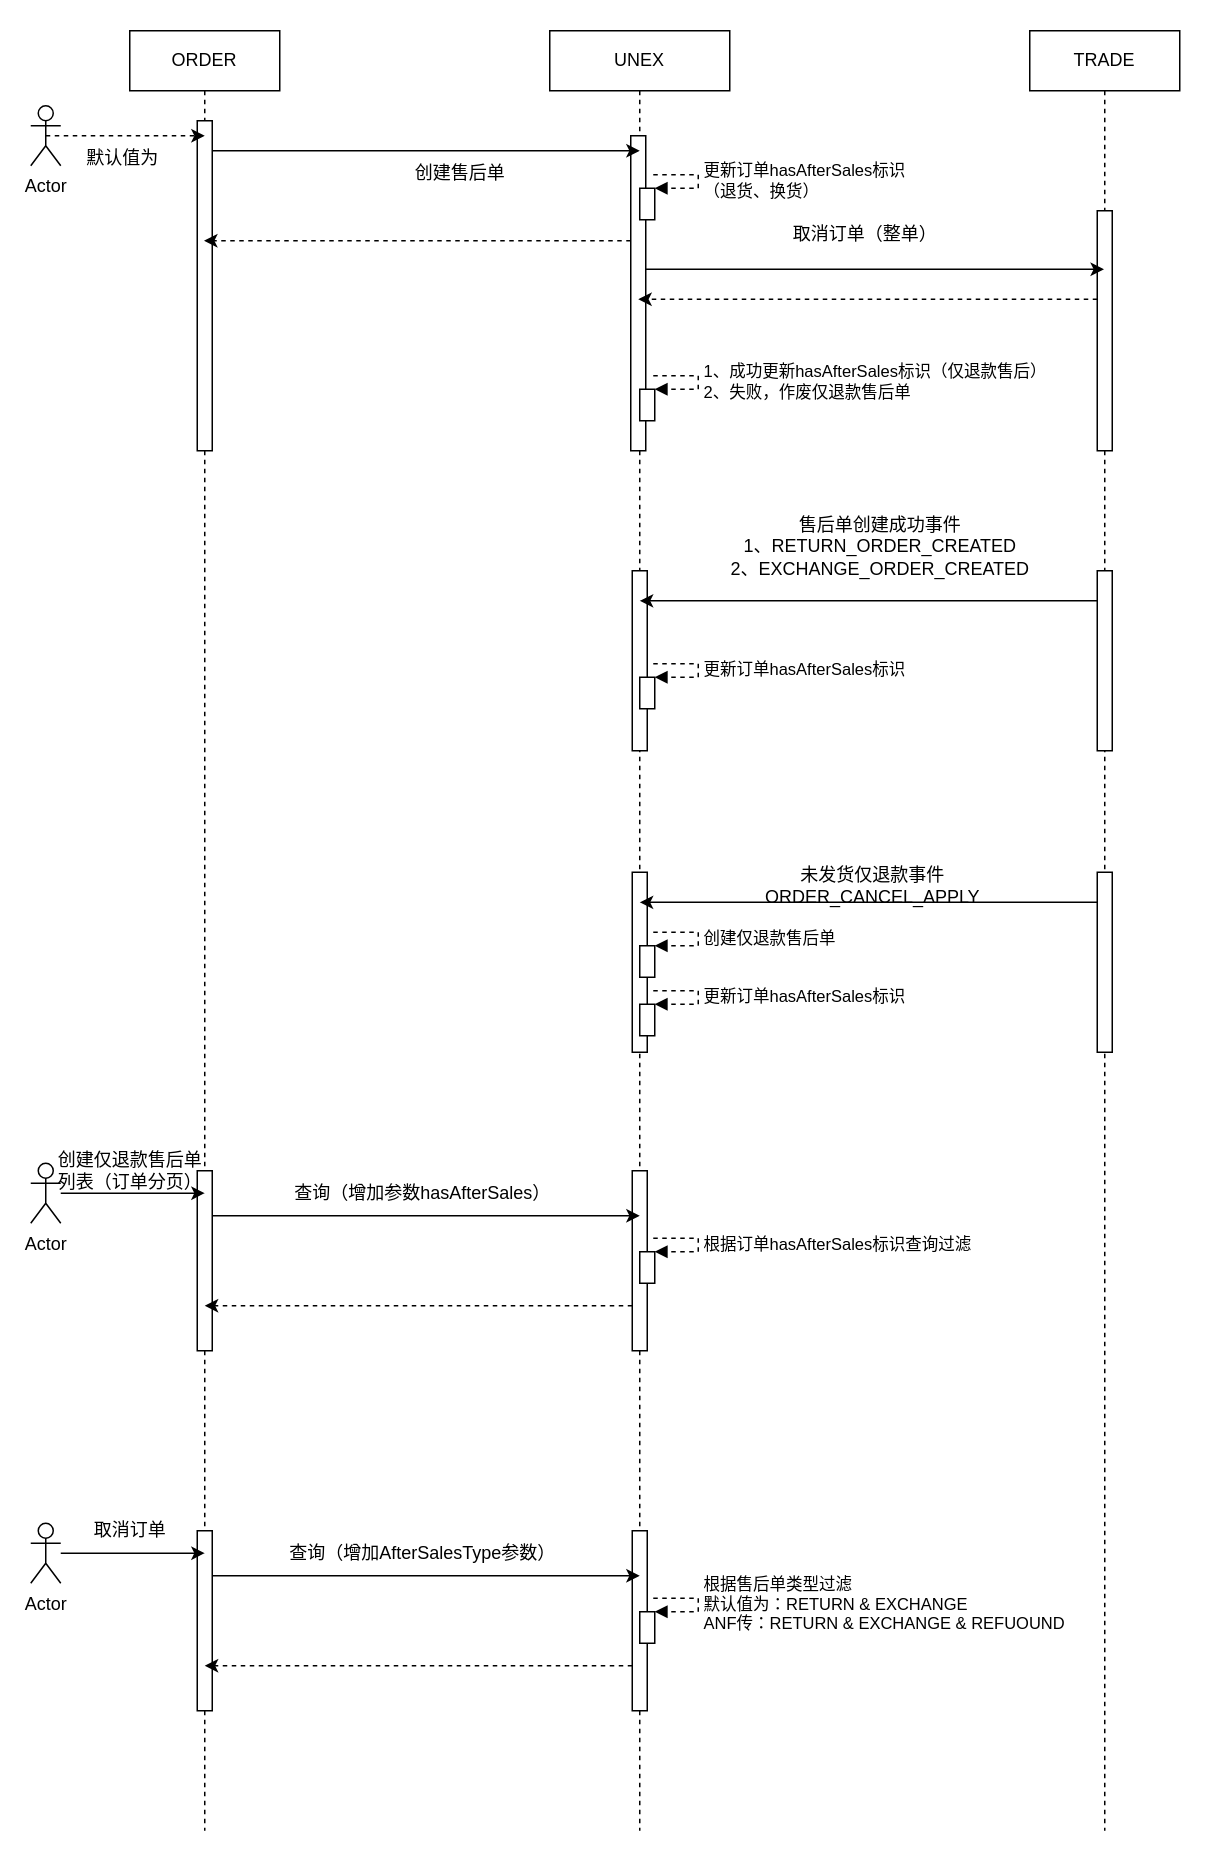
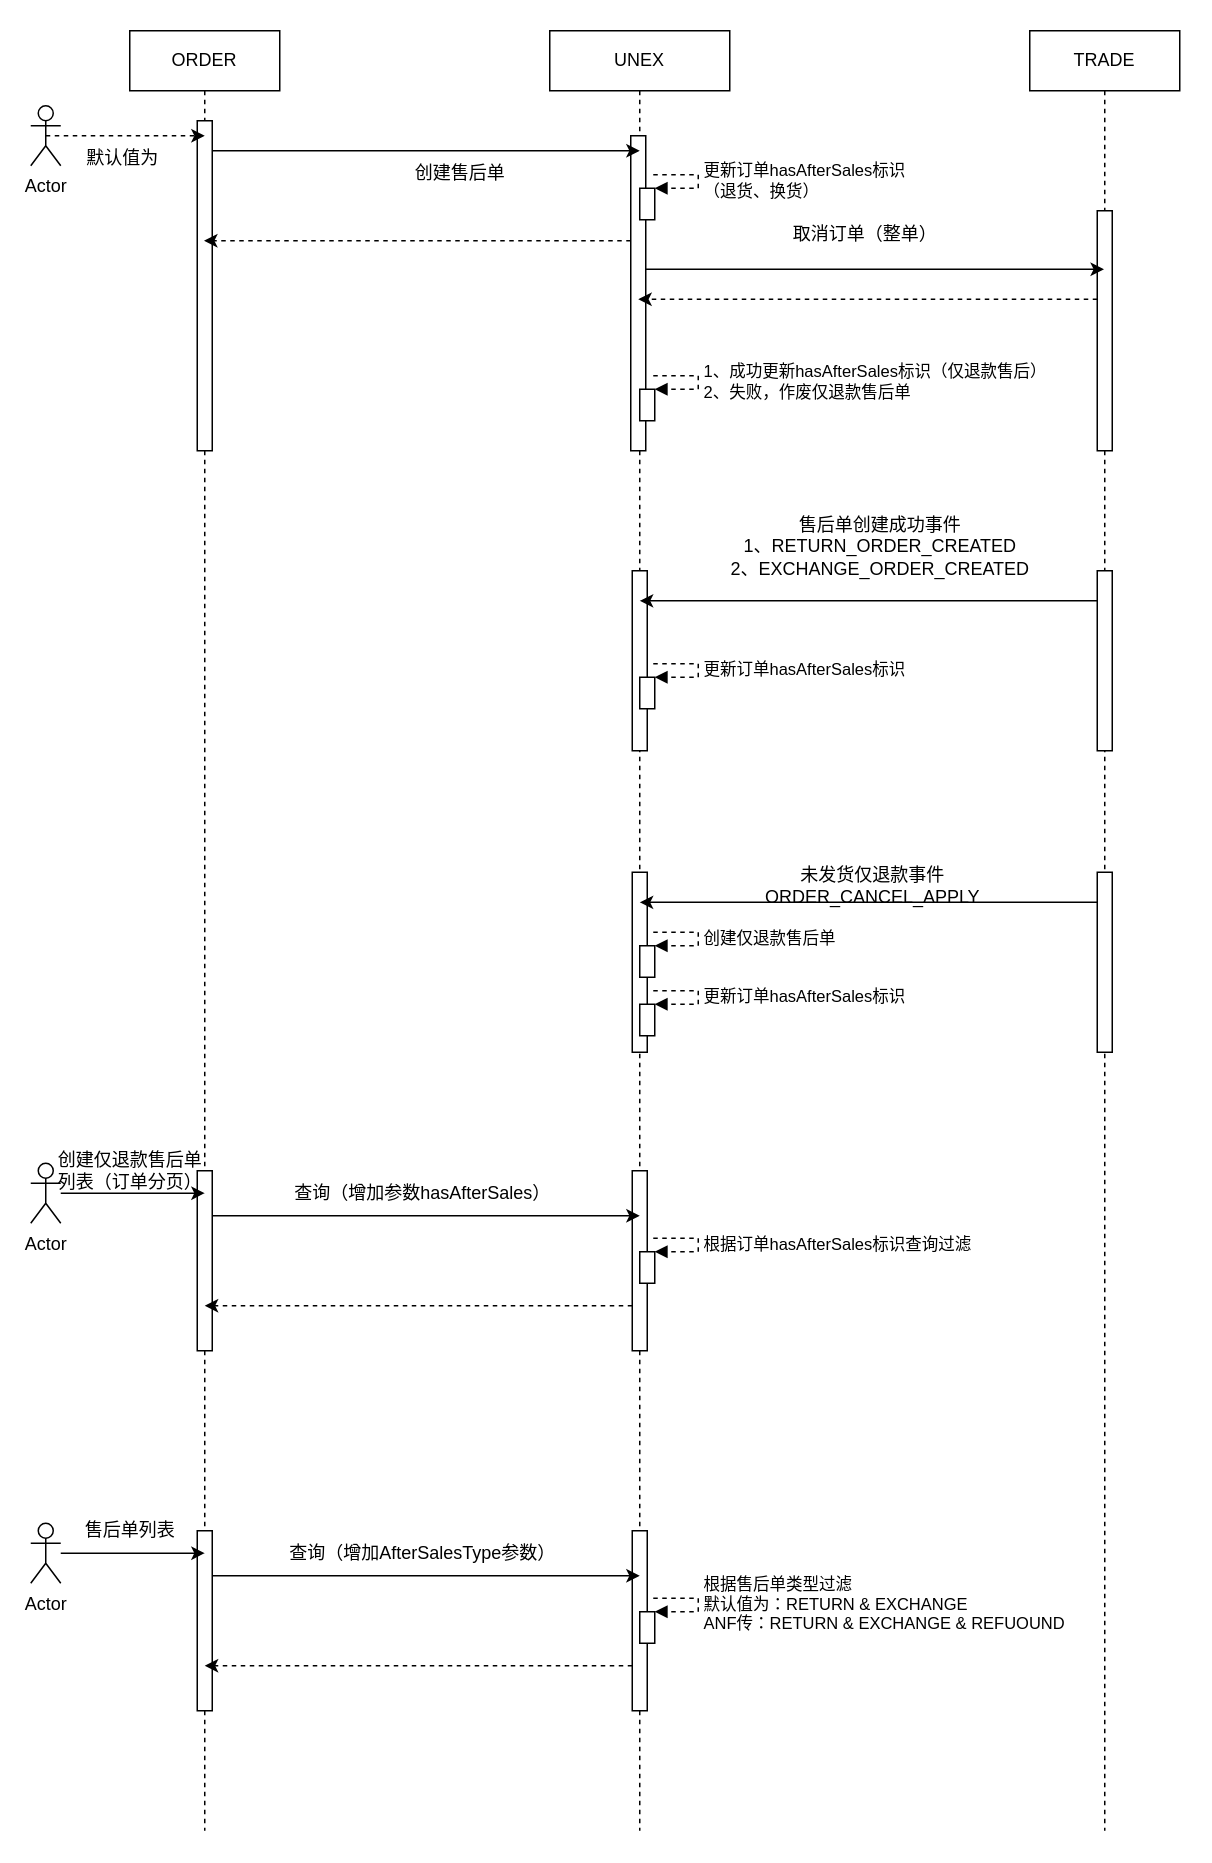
(131, 1531) -> (131, 1531)
